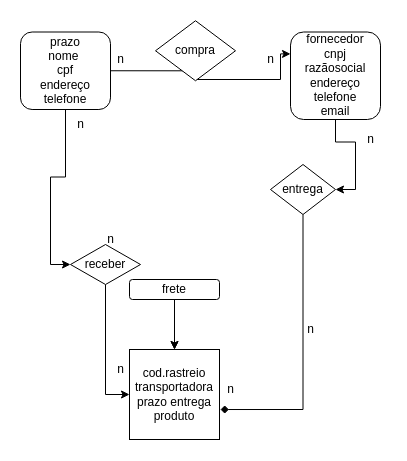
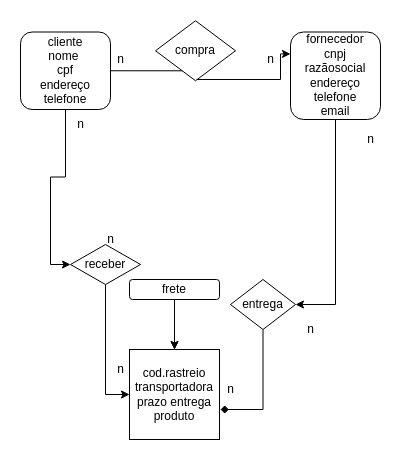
(66, 71) -> (66, 71)
(303, 190) -> (263, 305)
